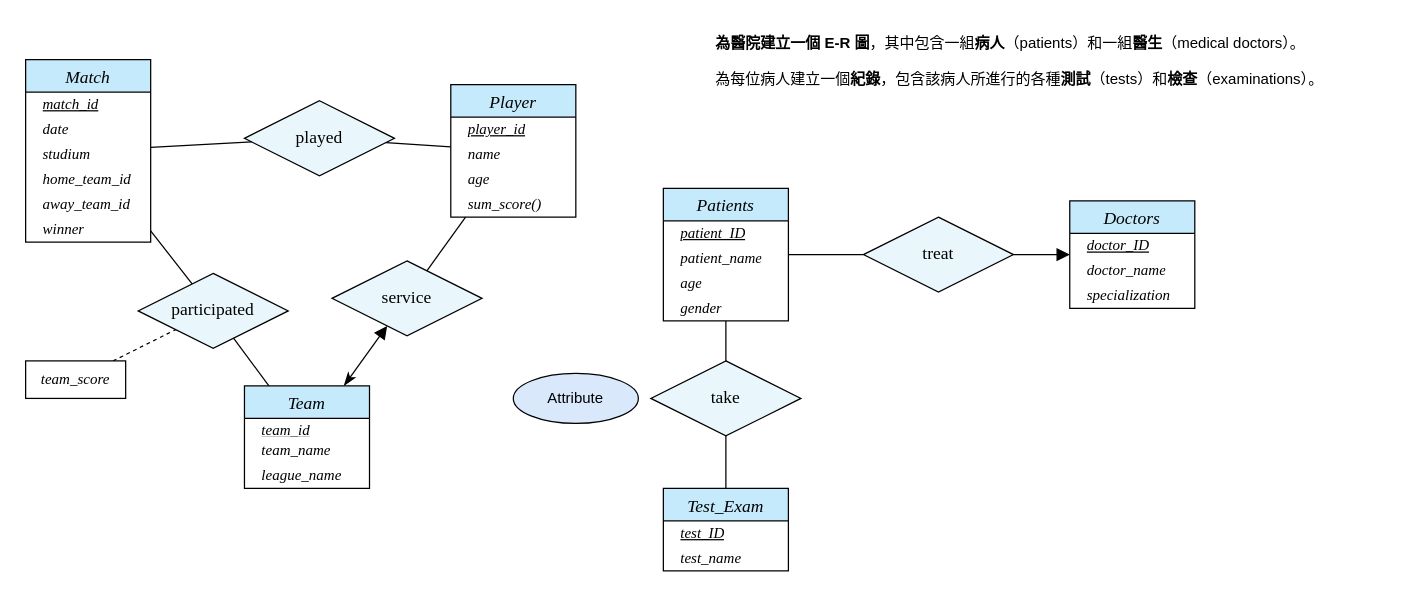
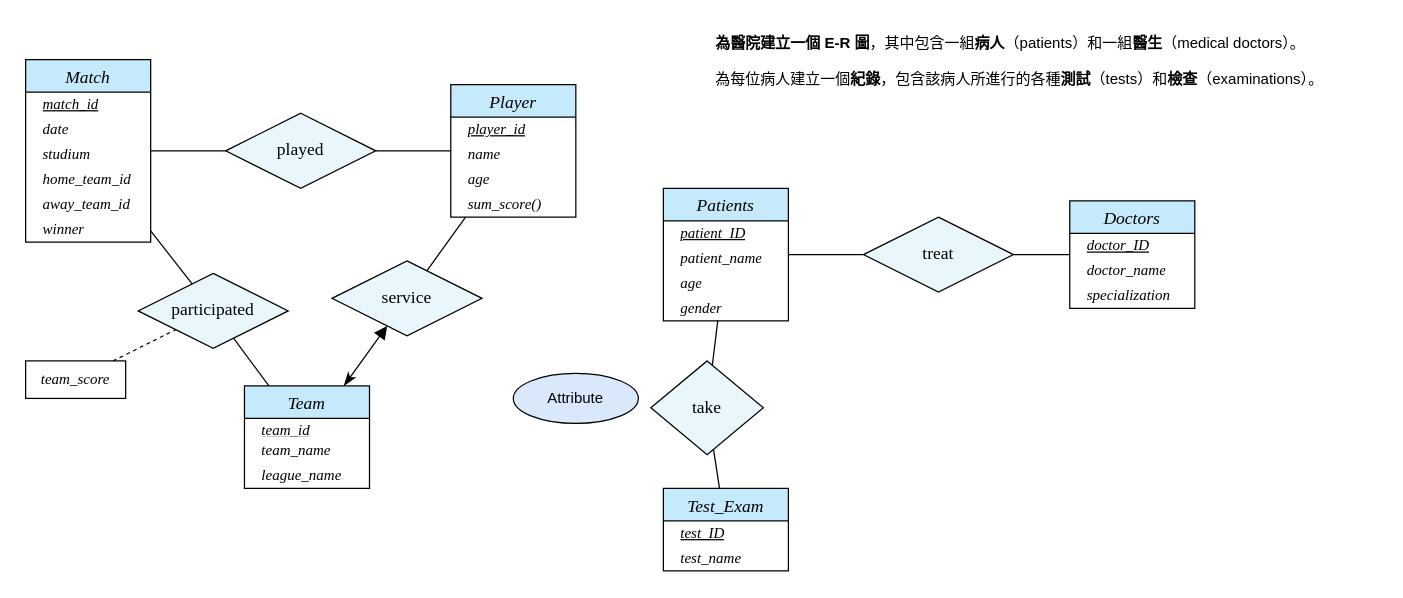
(319, 138) -> (301, 151)
(1055, 254) -> (1061, 254)
(726, 398) -> (707, 408)
